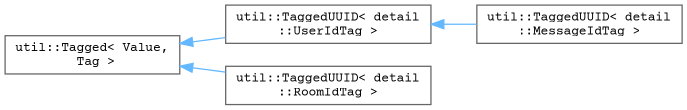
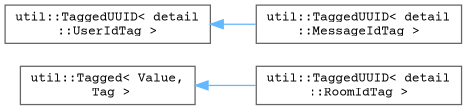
(209, 40) -> none
